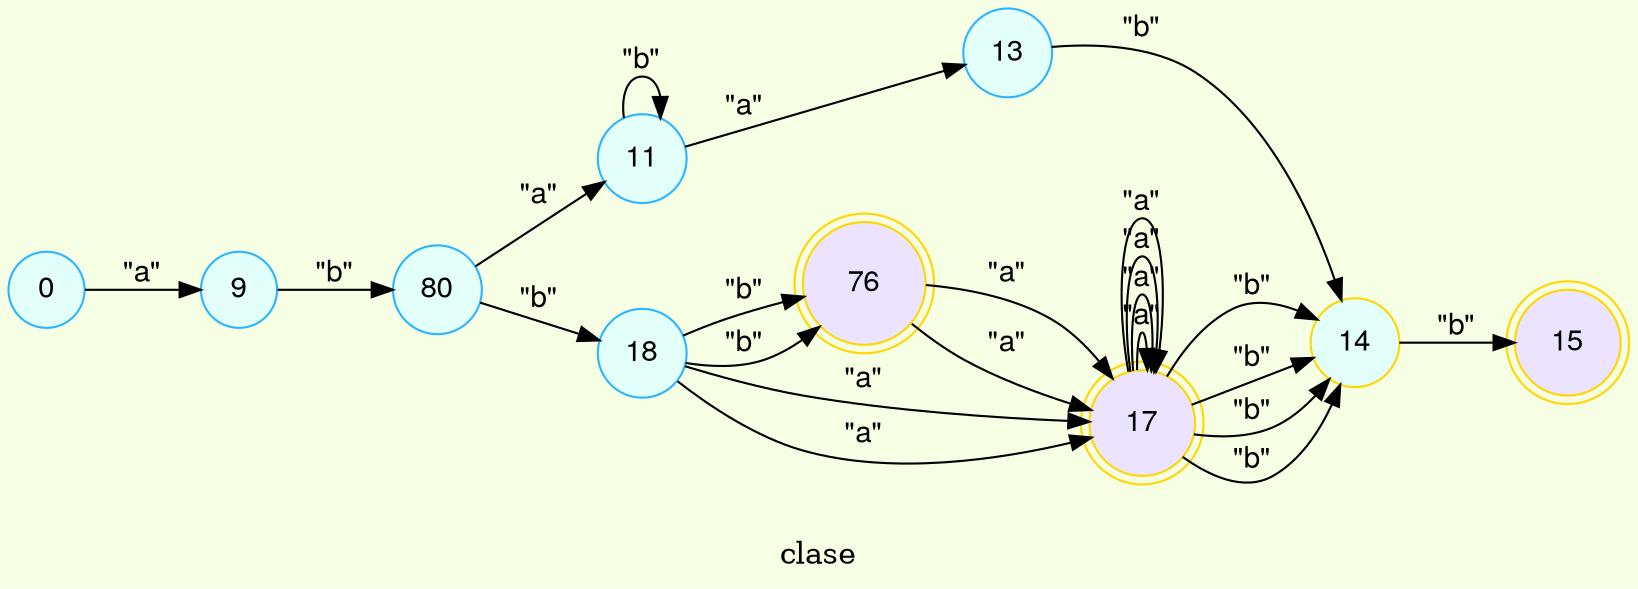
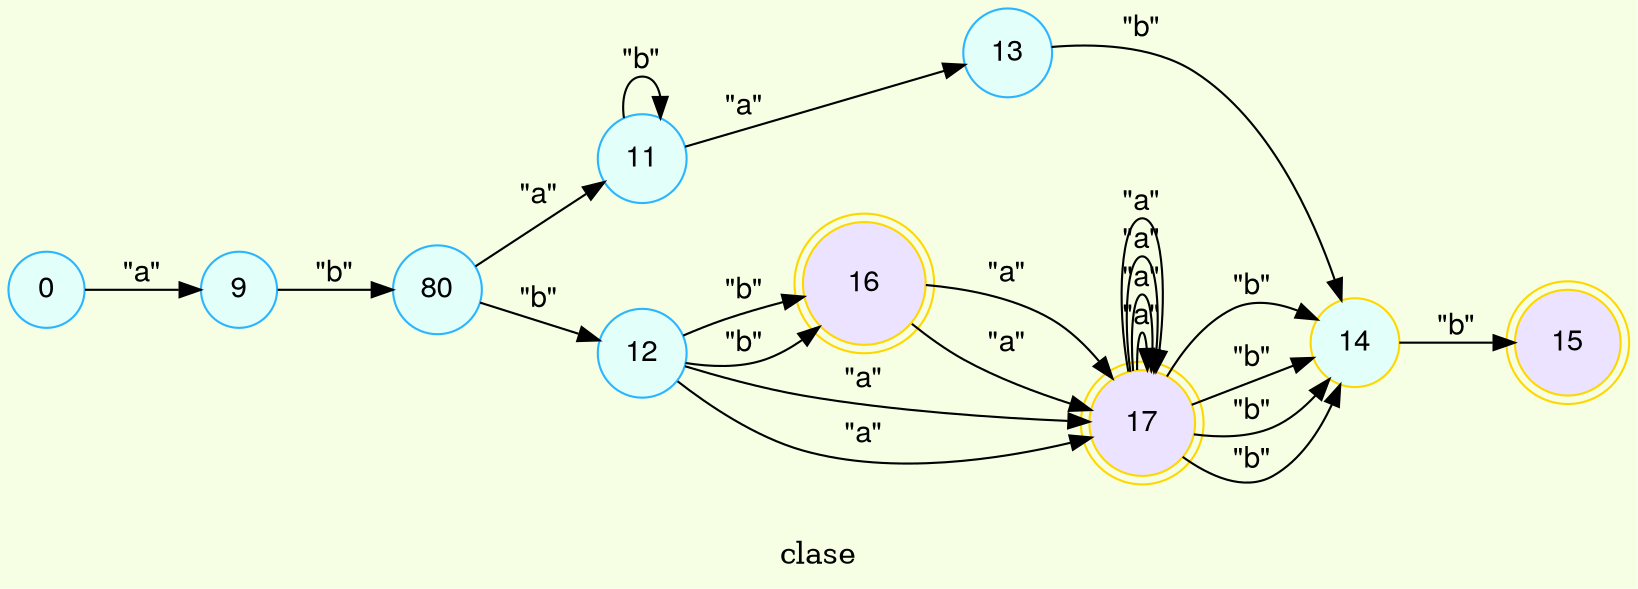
(864, 283) -> (864, 283)
(642, 353) -> (642, 353)
